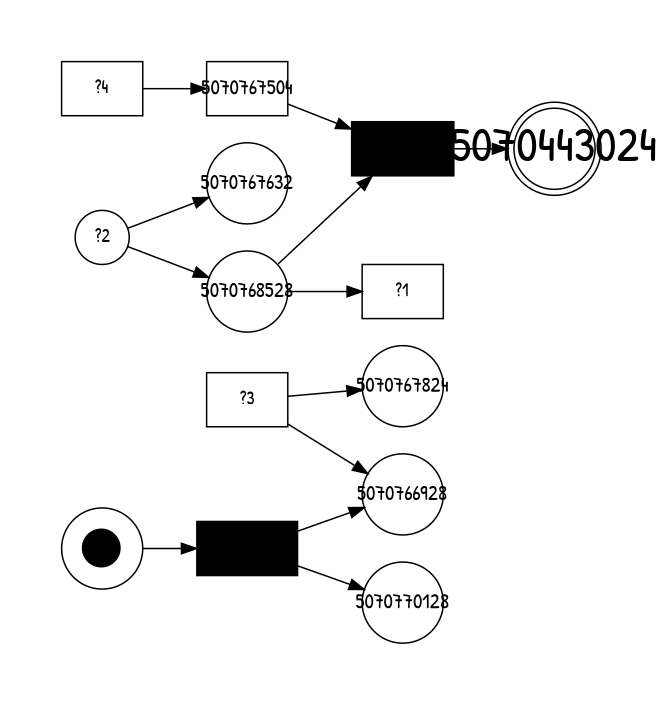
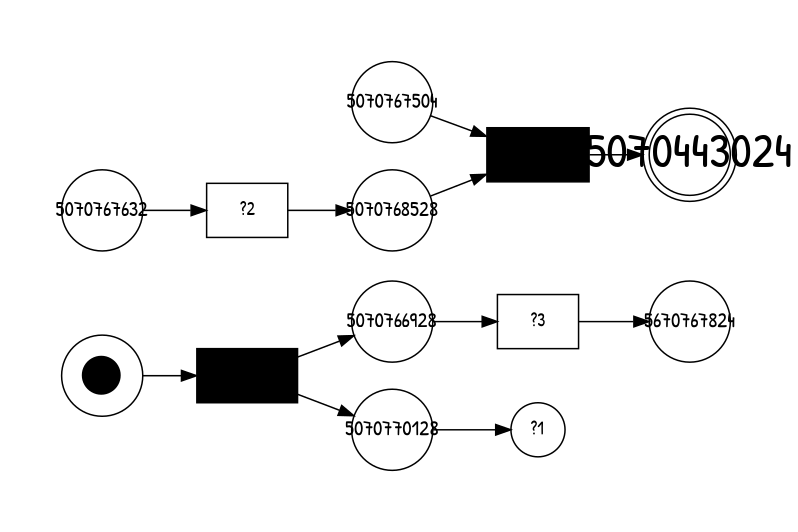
(102, 89) -> none
(247, 89) -> (392, 102)
(161, 216) -> (167, 210)
(102, 237) -> (247, 210)
(318, 292) -> (464, 430)
(403, 292) -> (538, 430)
(403, 386) -> (690, 322)
(321, 445) -> (458, 322)
